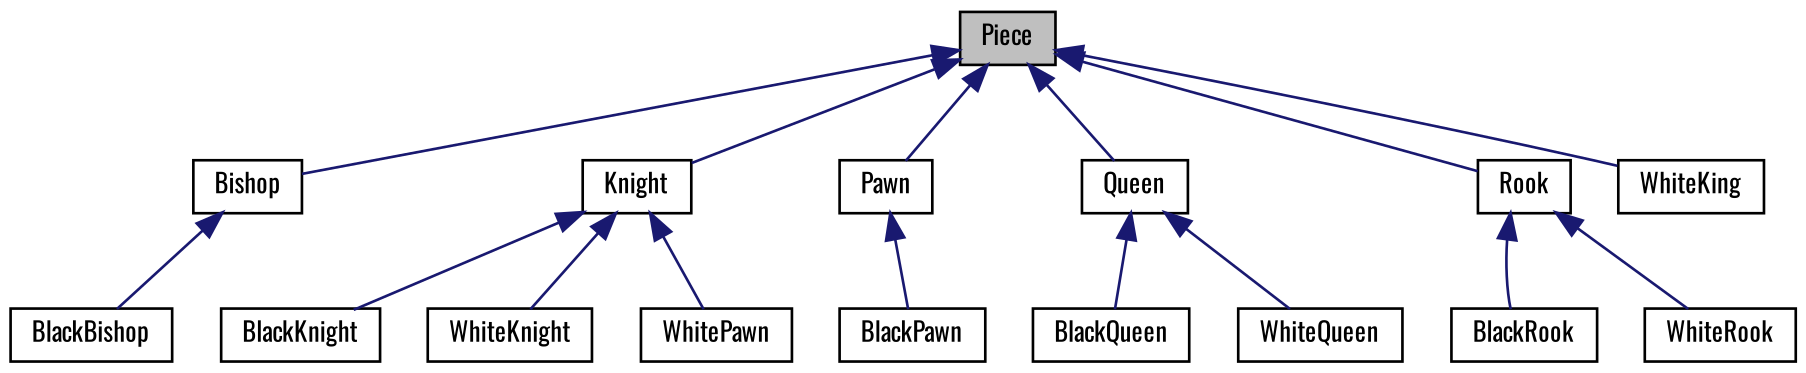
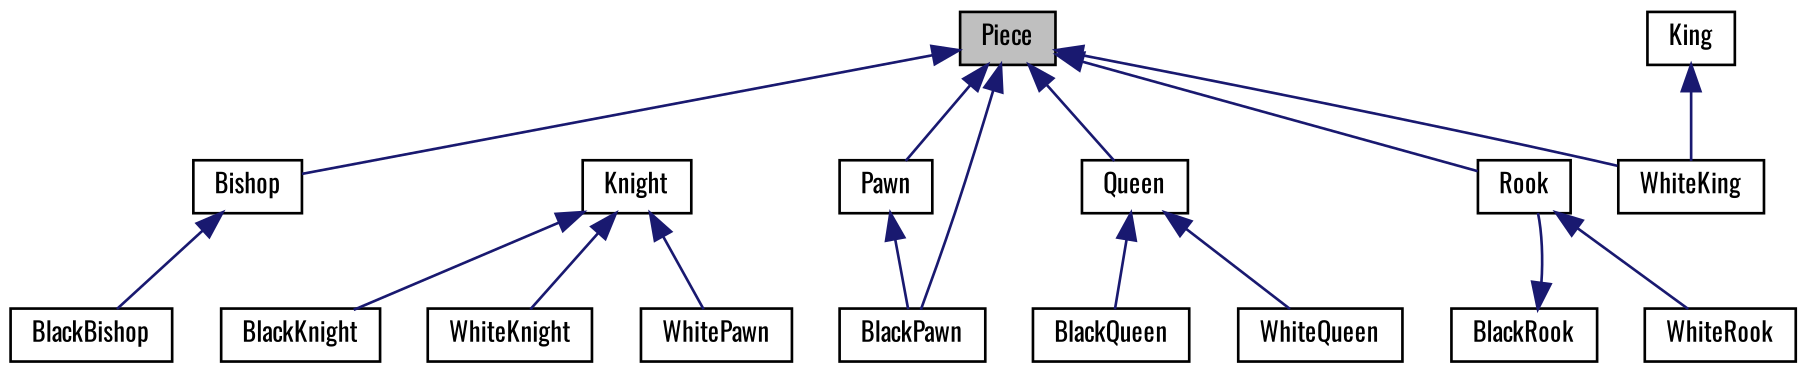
none -> (1691, 38)
(813, 116) -> (959, 201)
(1507, 274) -> (1542, 248)
